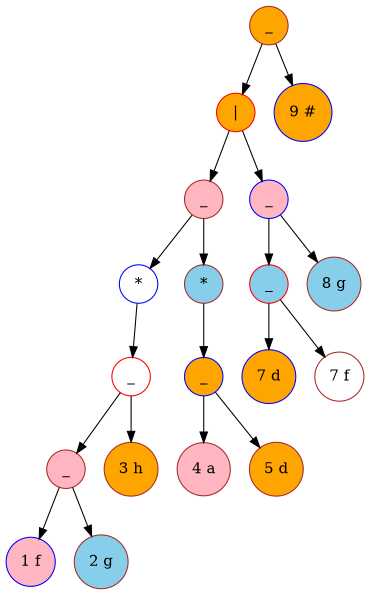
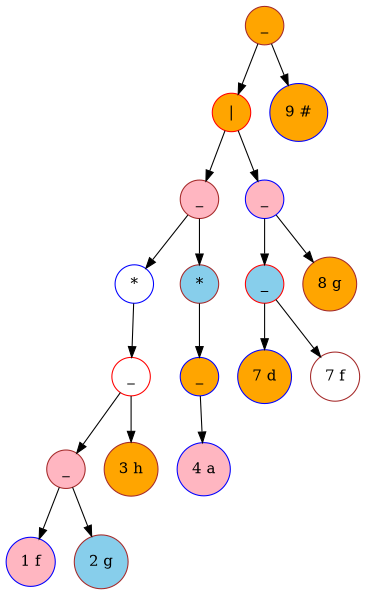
(334, 284) -> (330, 284)
(204, 469) -> (204, 469)
(276, 469) -> none
